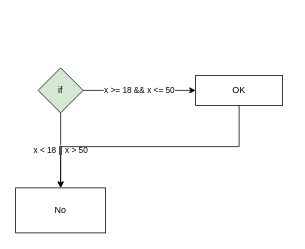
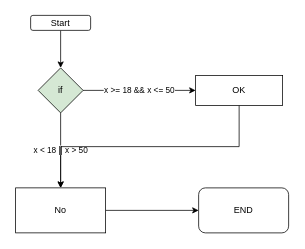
none -> (60, 23)
none -> (60, 47)
none -> (149, 210)
none -> (243, 210)
